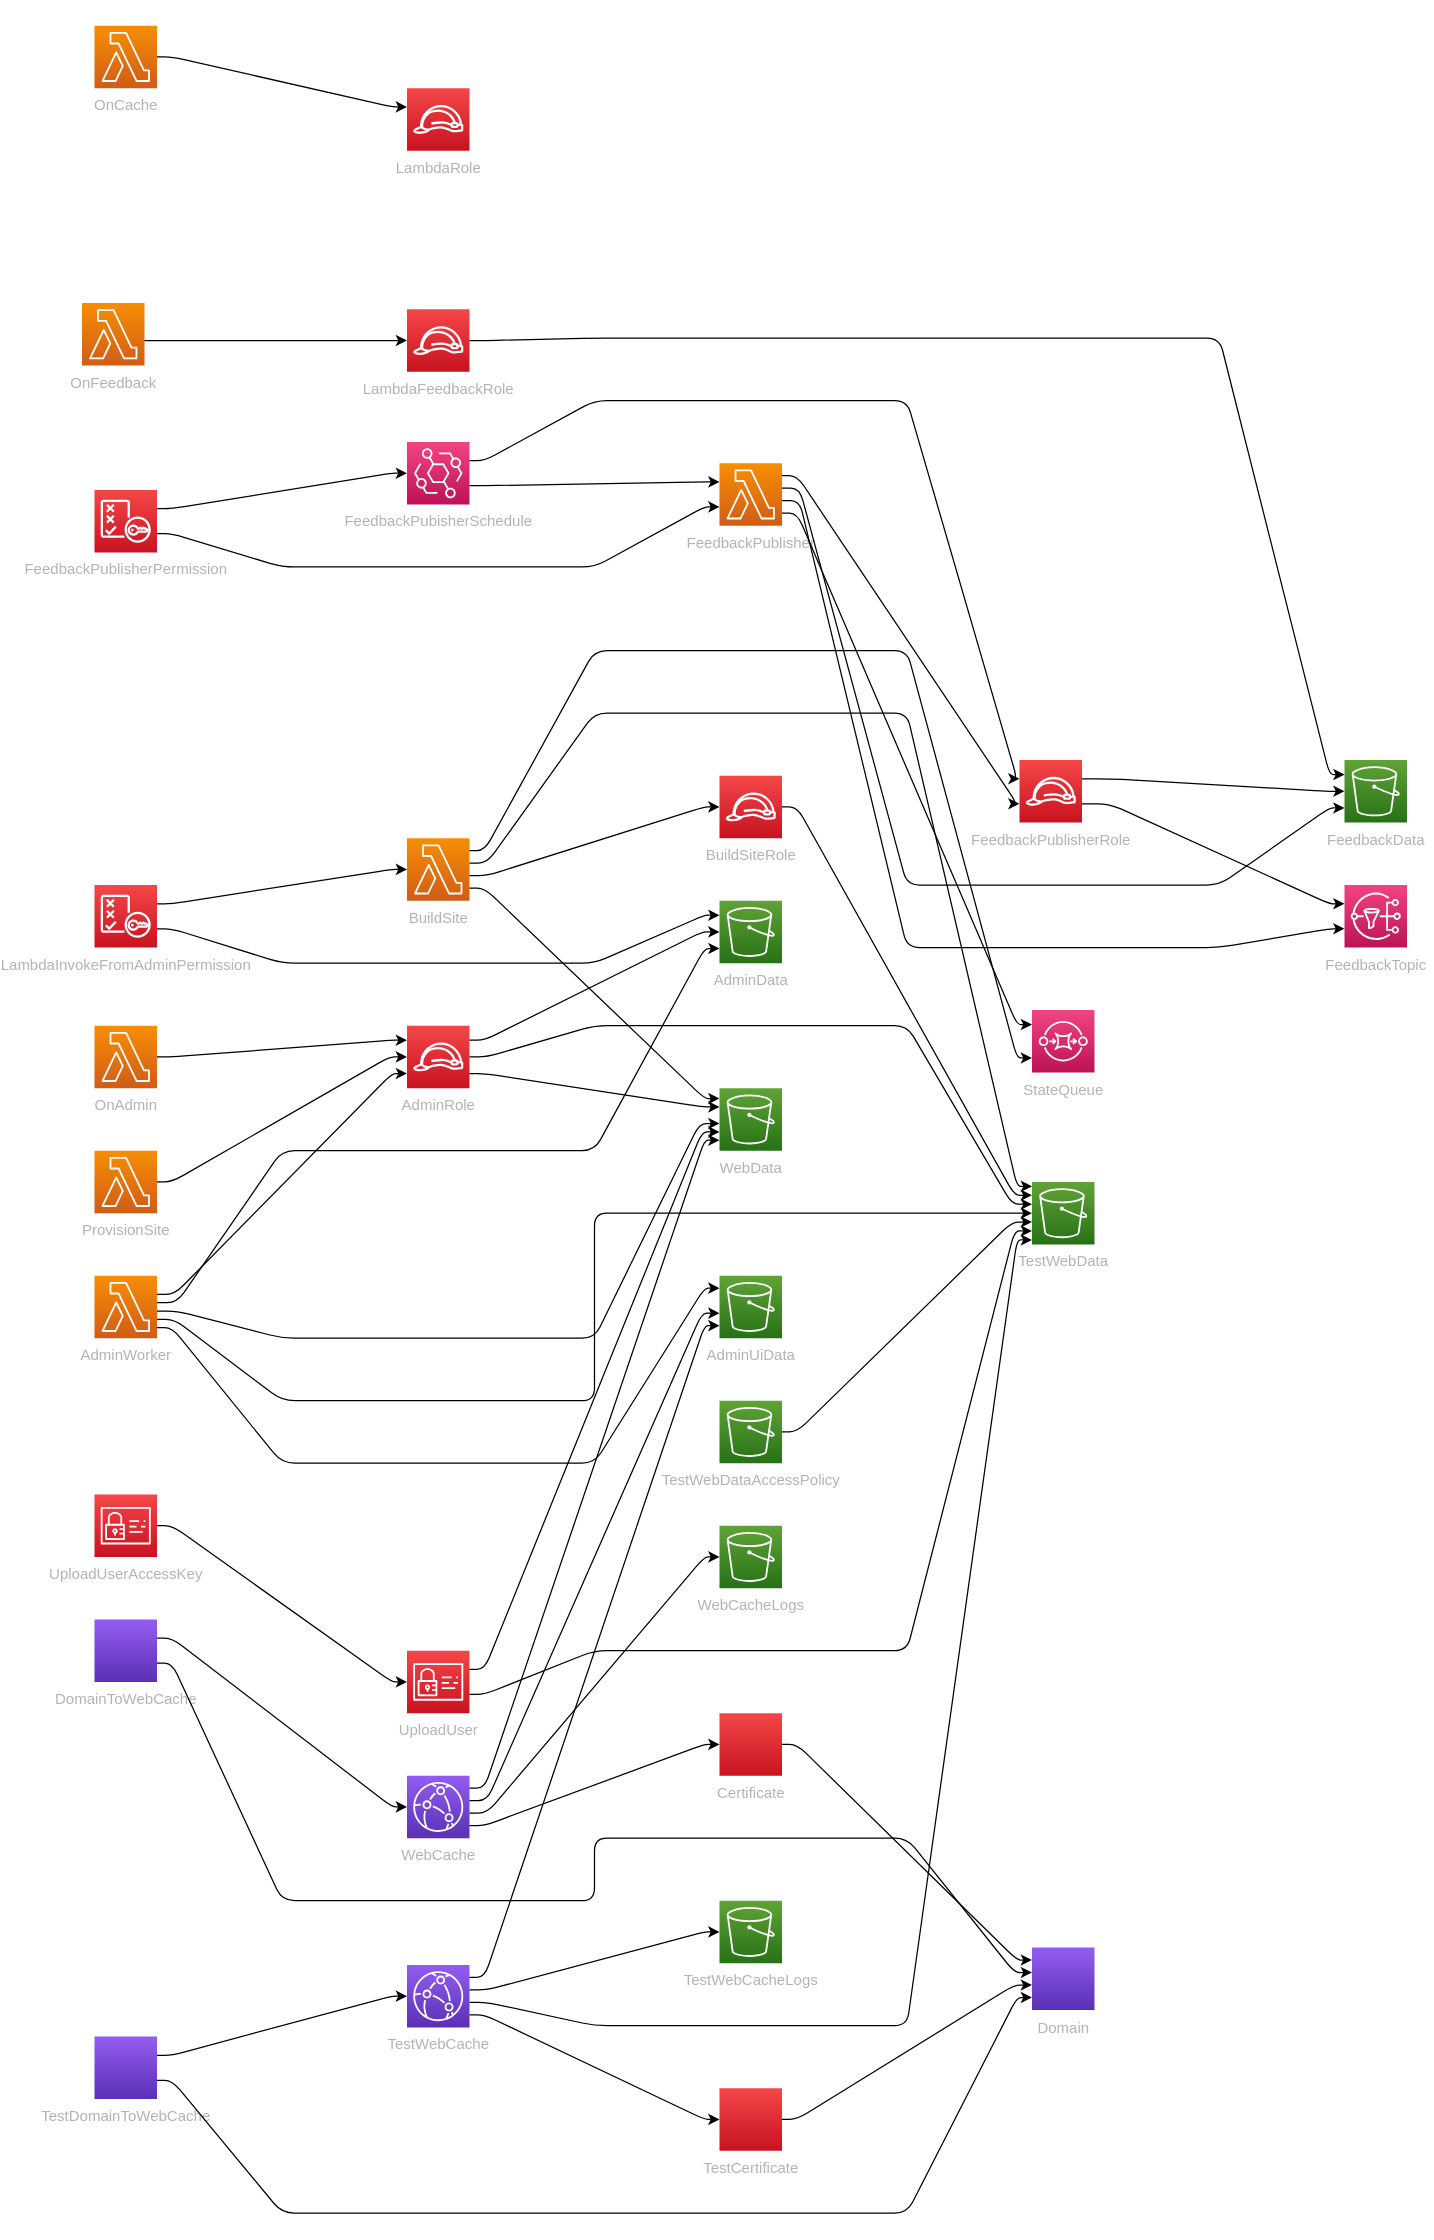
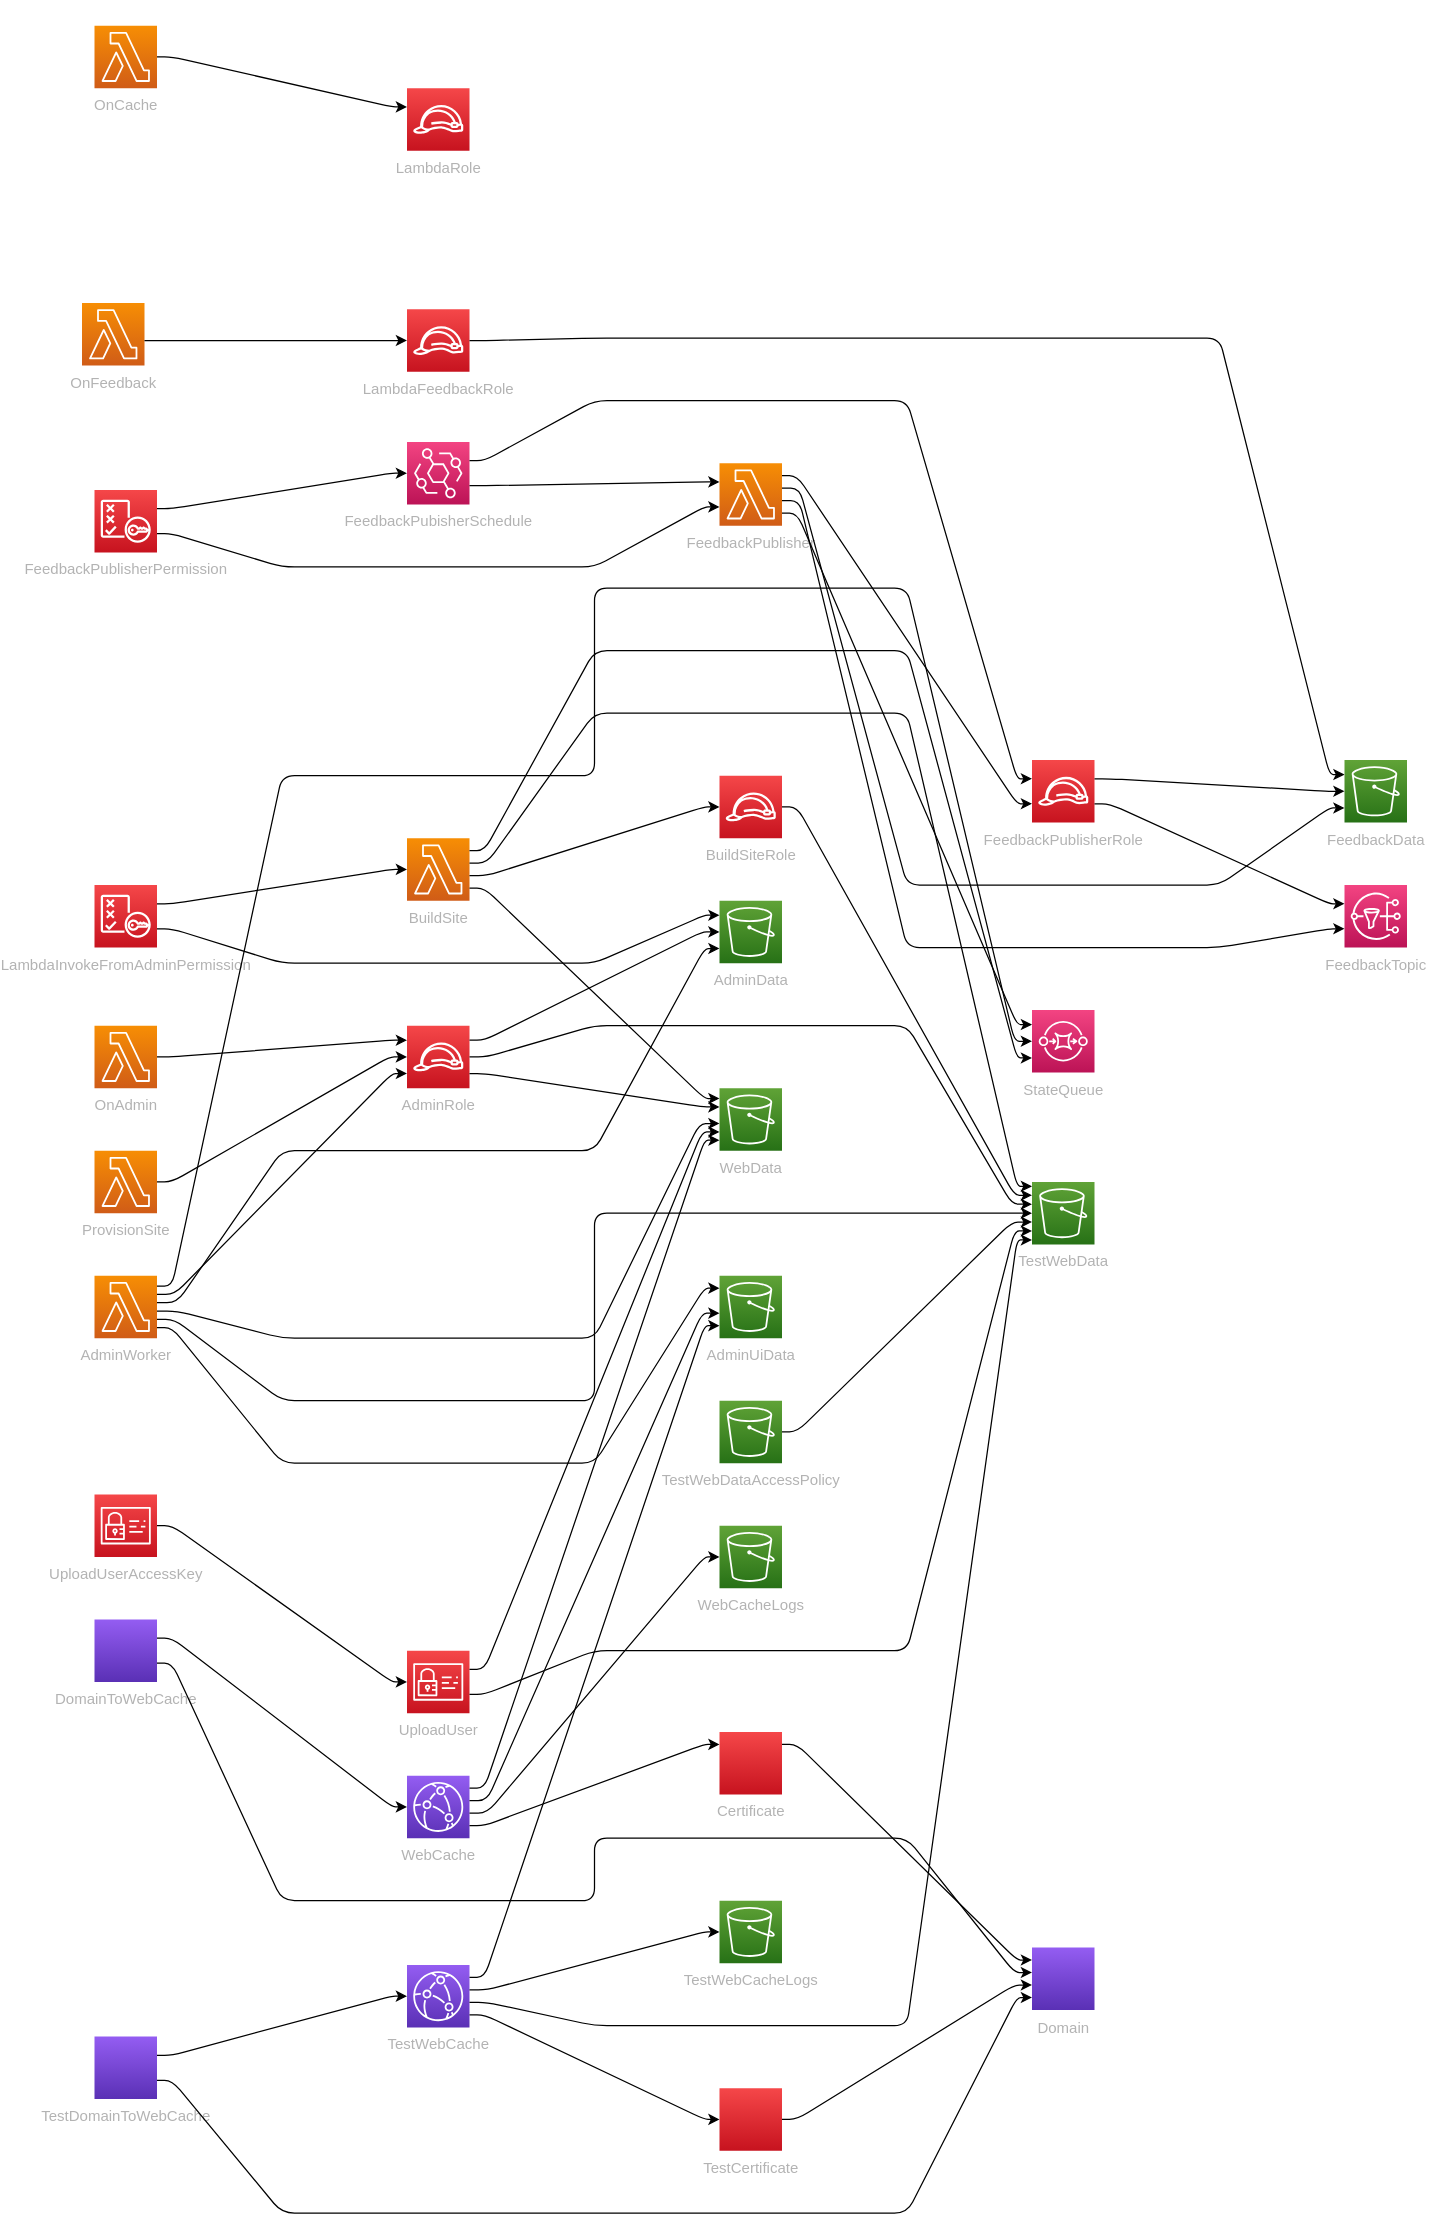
none -> (451, 776)
(1051, 791) -> (1063, 791)
(751, 1744) -> (751, 1763)
